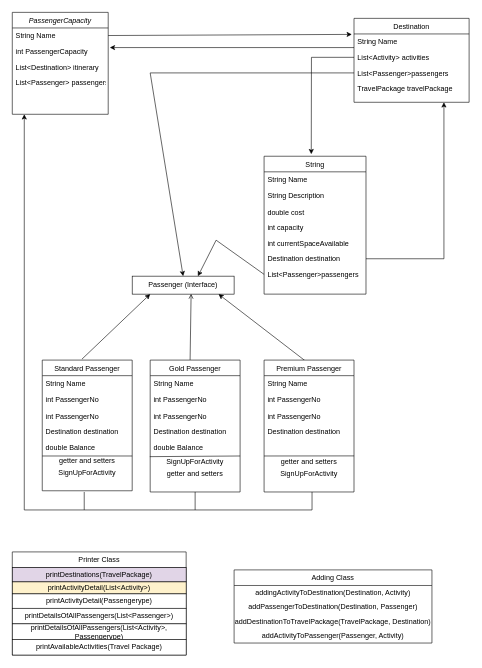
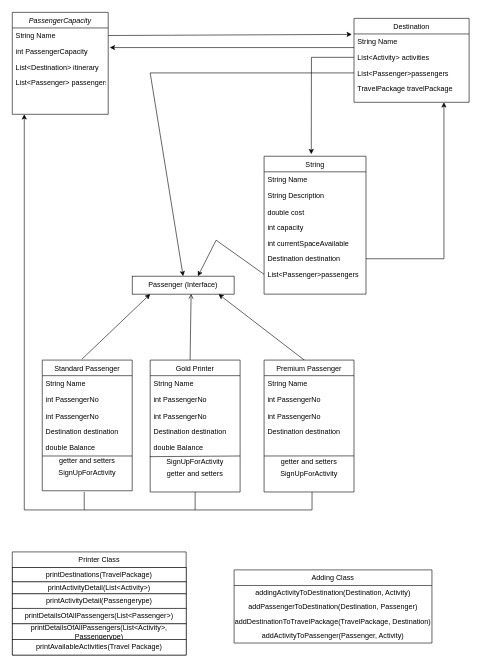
(195, 368) -> (195, 368)
(99, 575) -> (99, 575)
(99, 588) -> (99, 588)
